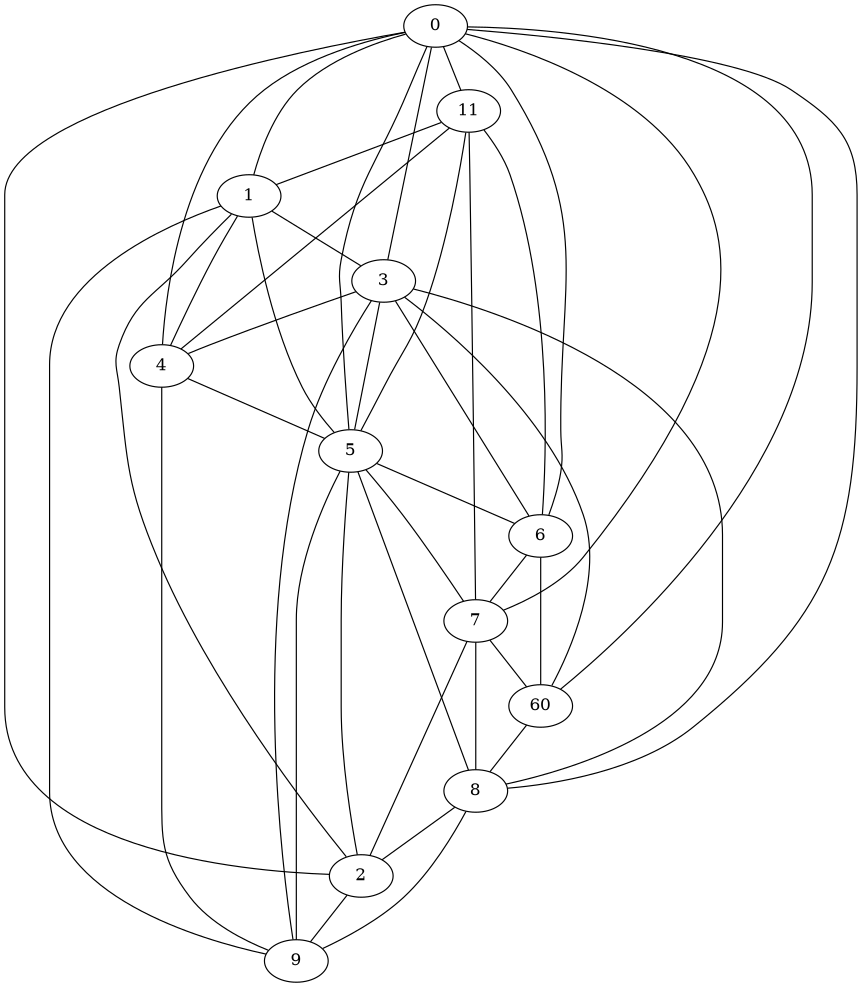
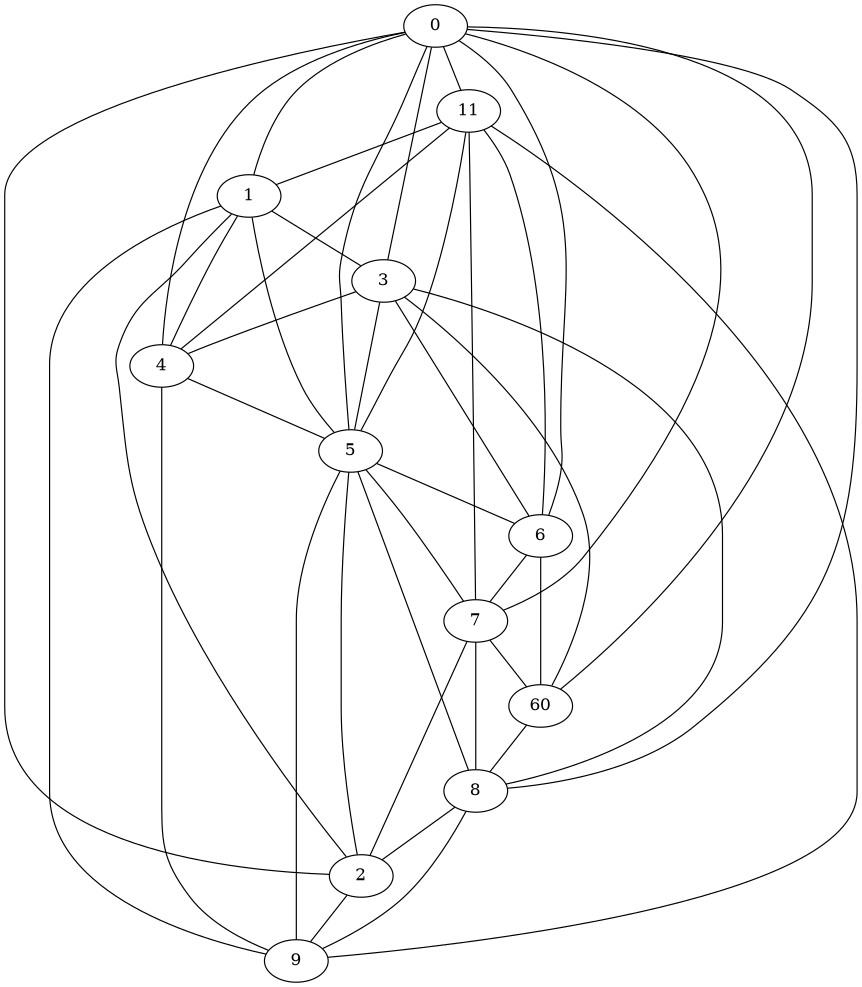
(278, 612) -> (857, 675)
